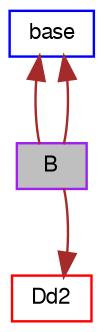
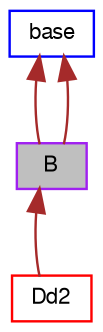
(68, 220) -> (36, 245)
